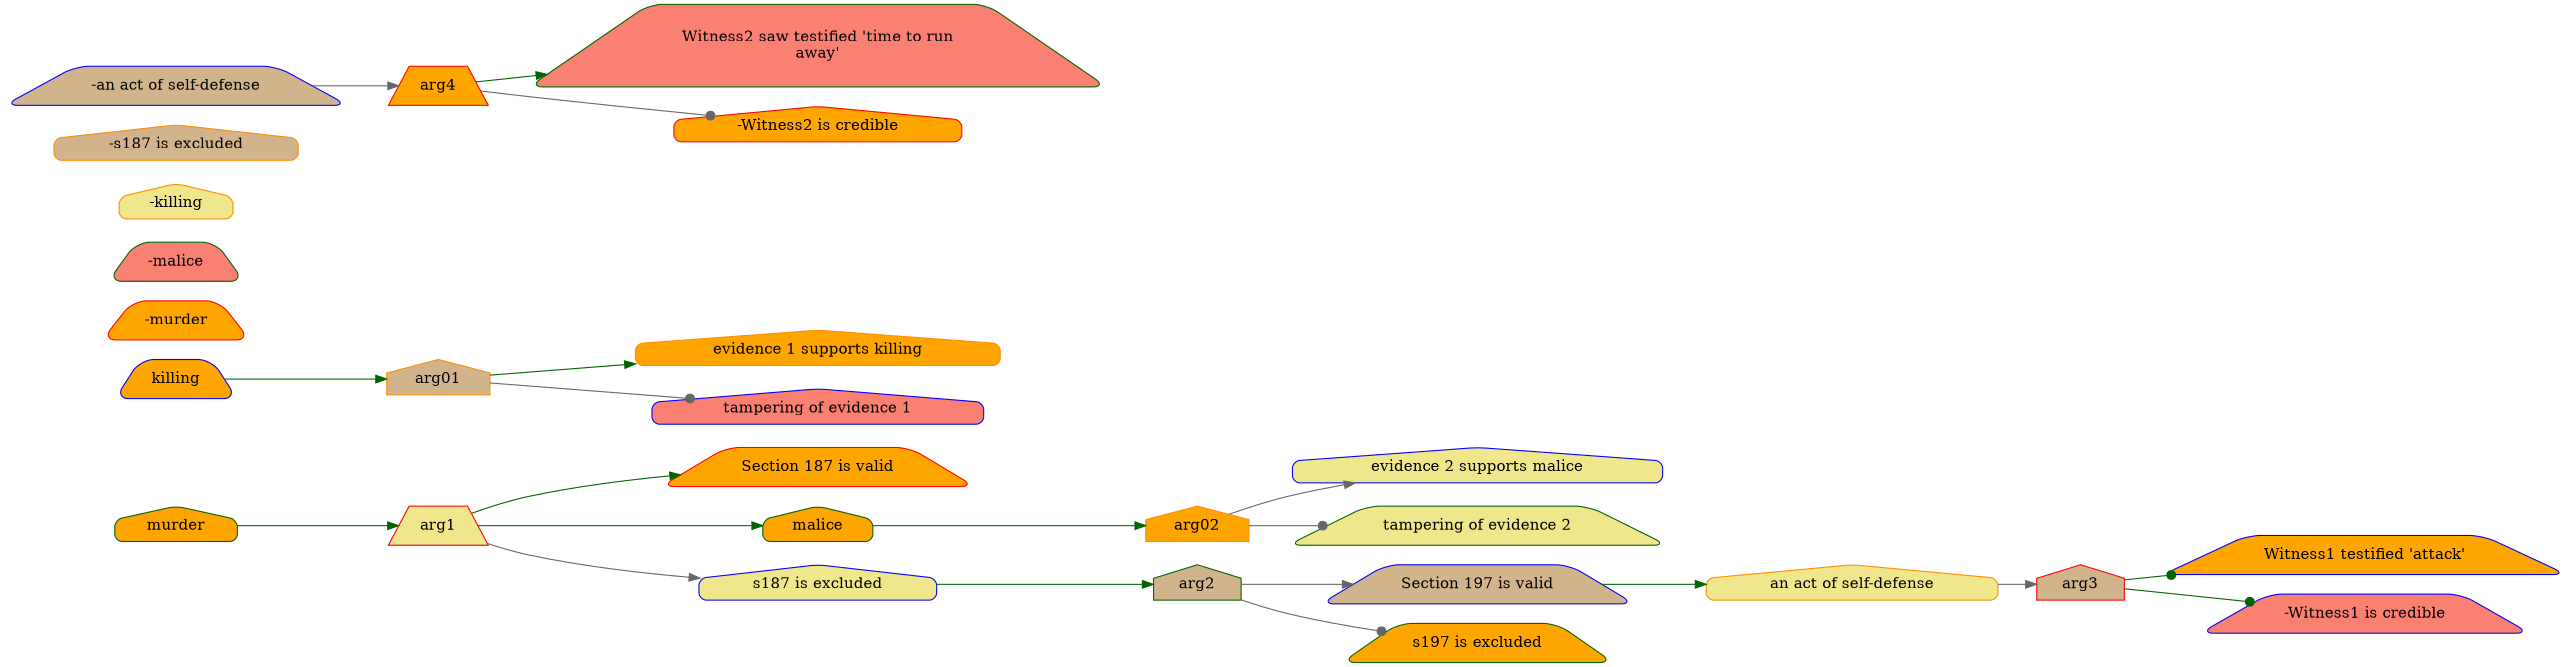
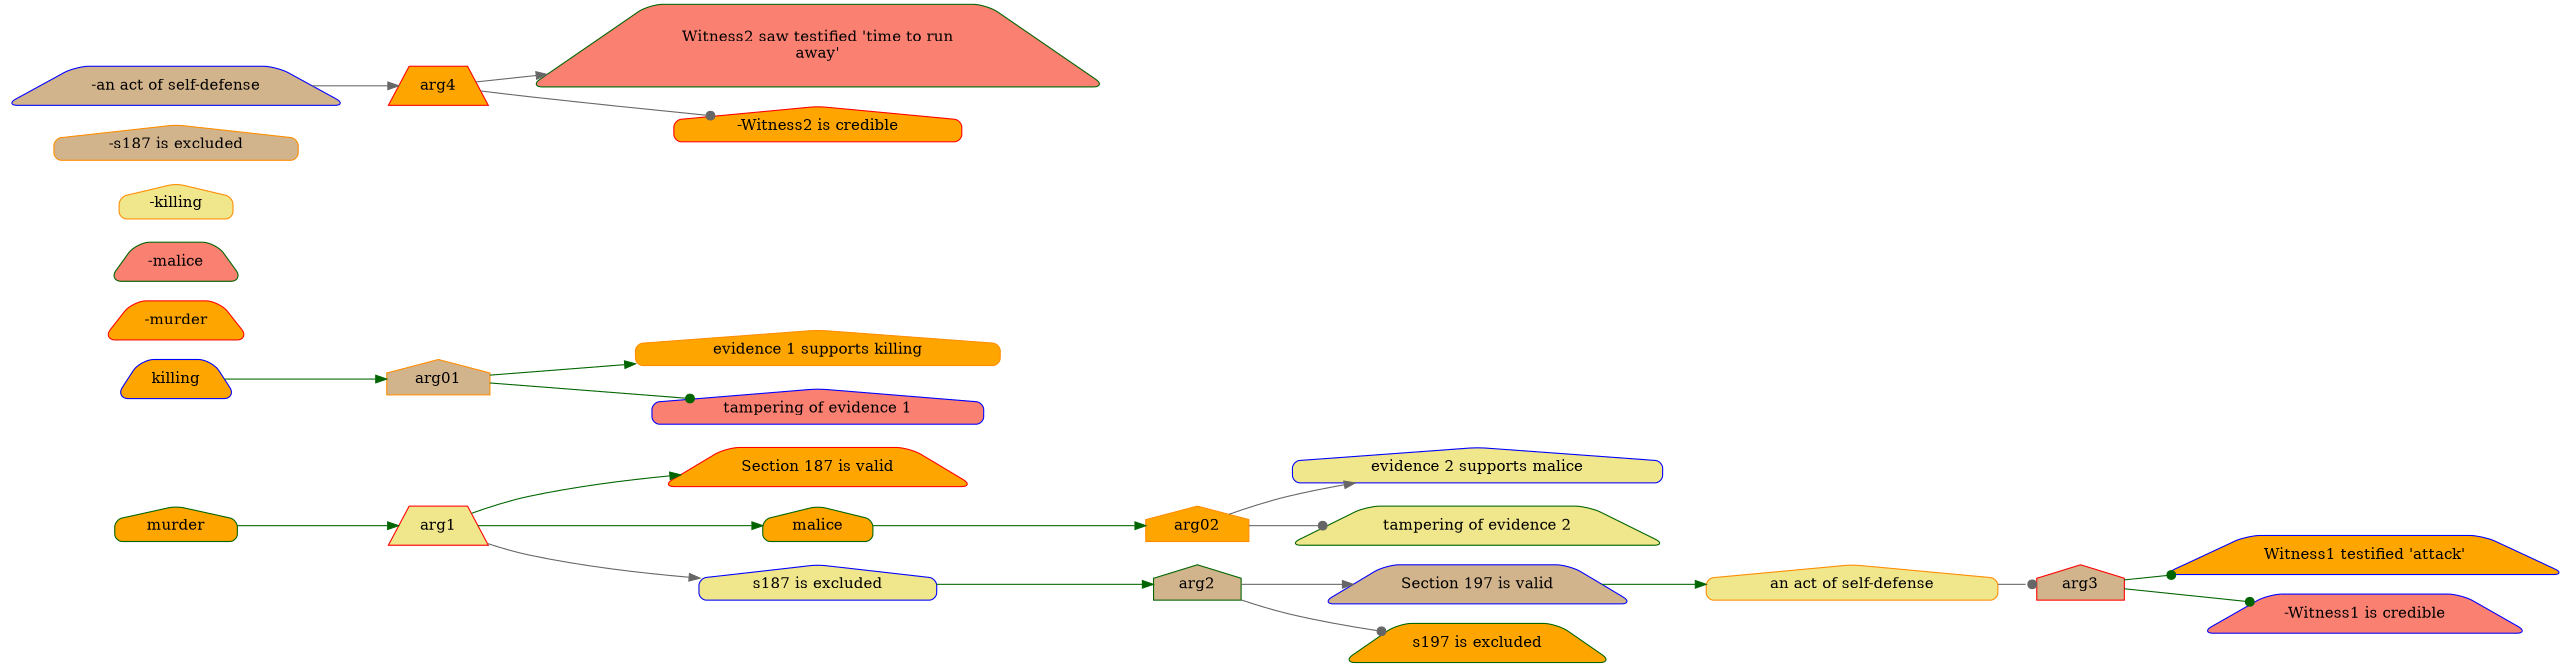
(506, 79) -> (506, 79)
(588, 391) -> (588, 391)
(2012, 584) -> (2012, 584)
